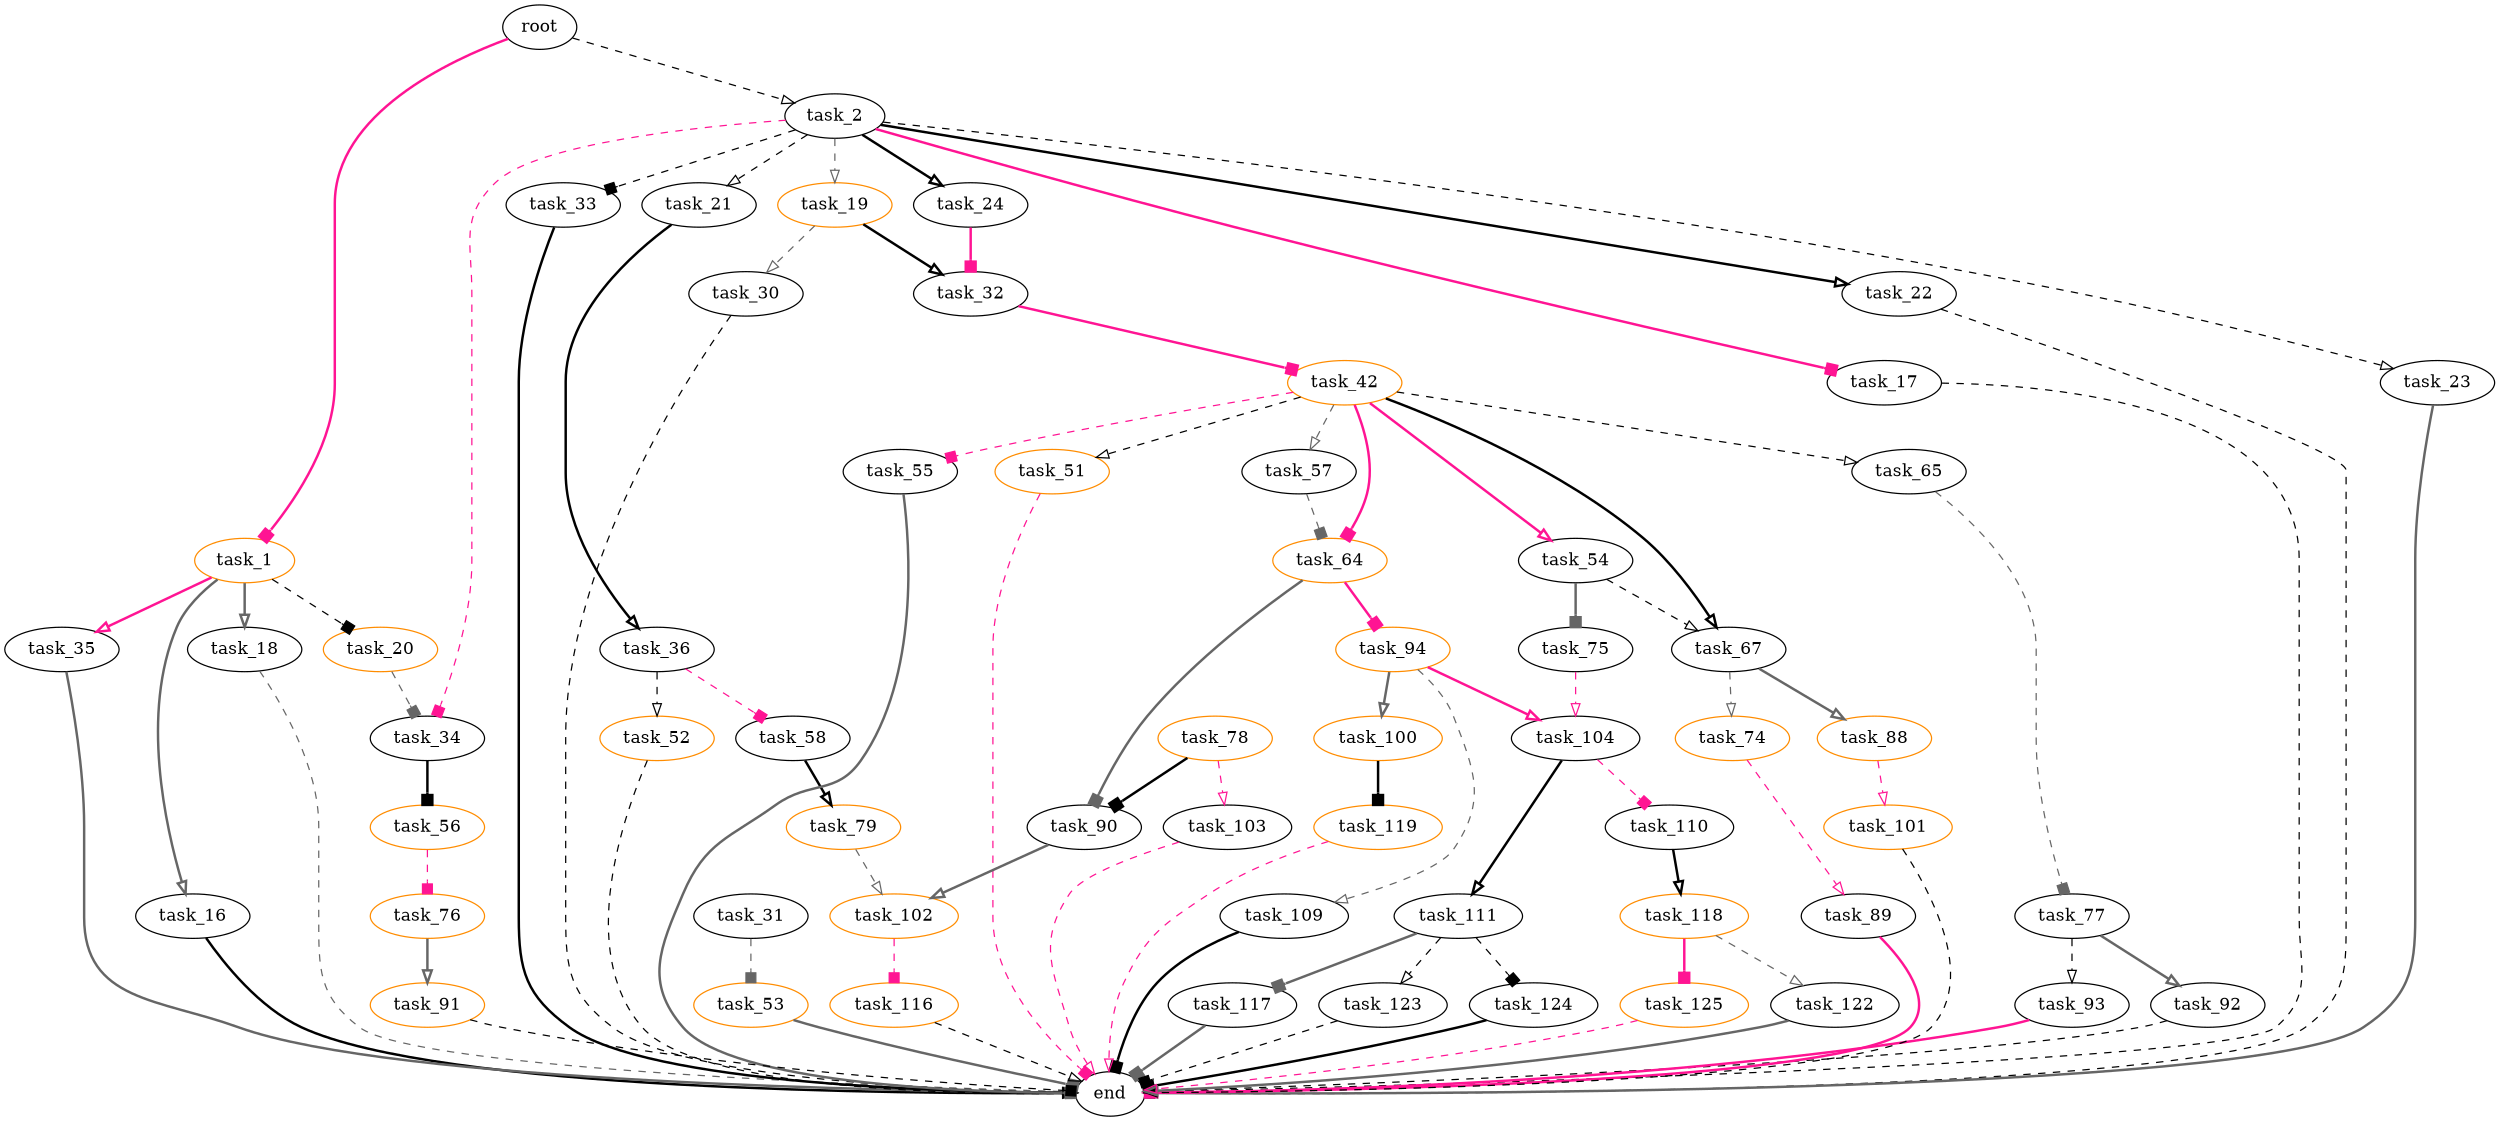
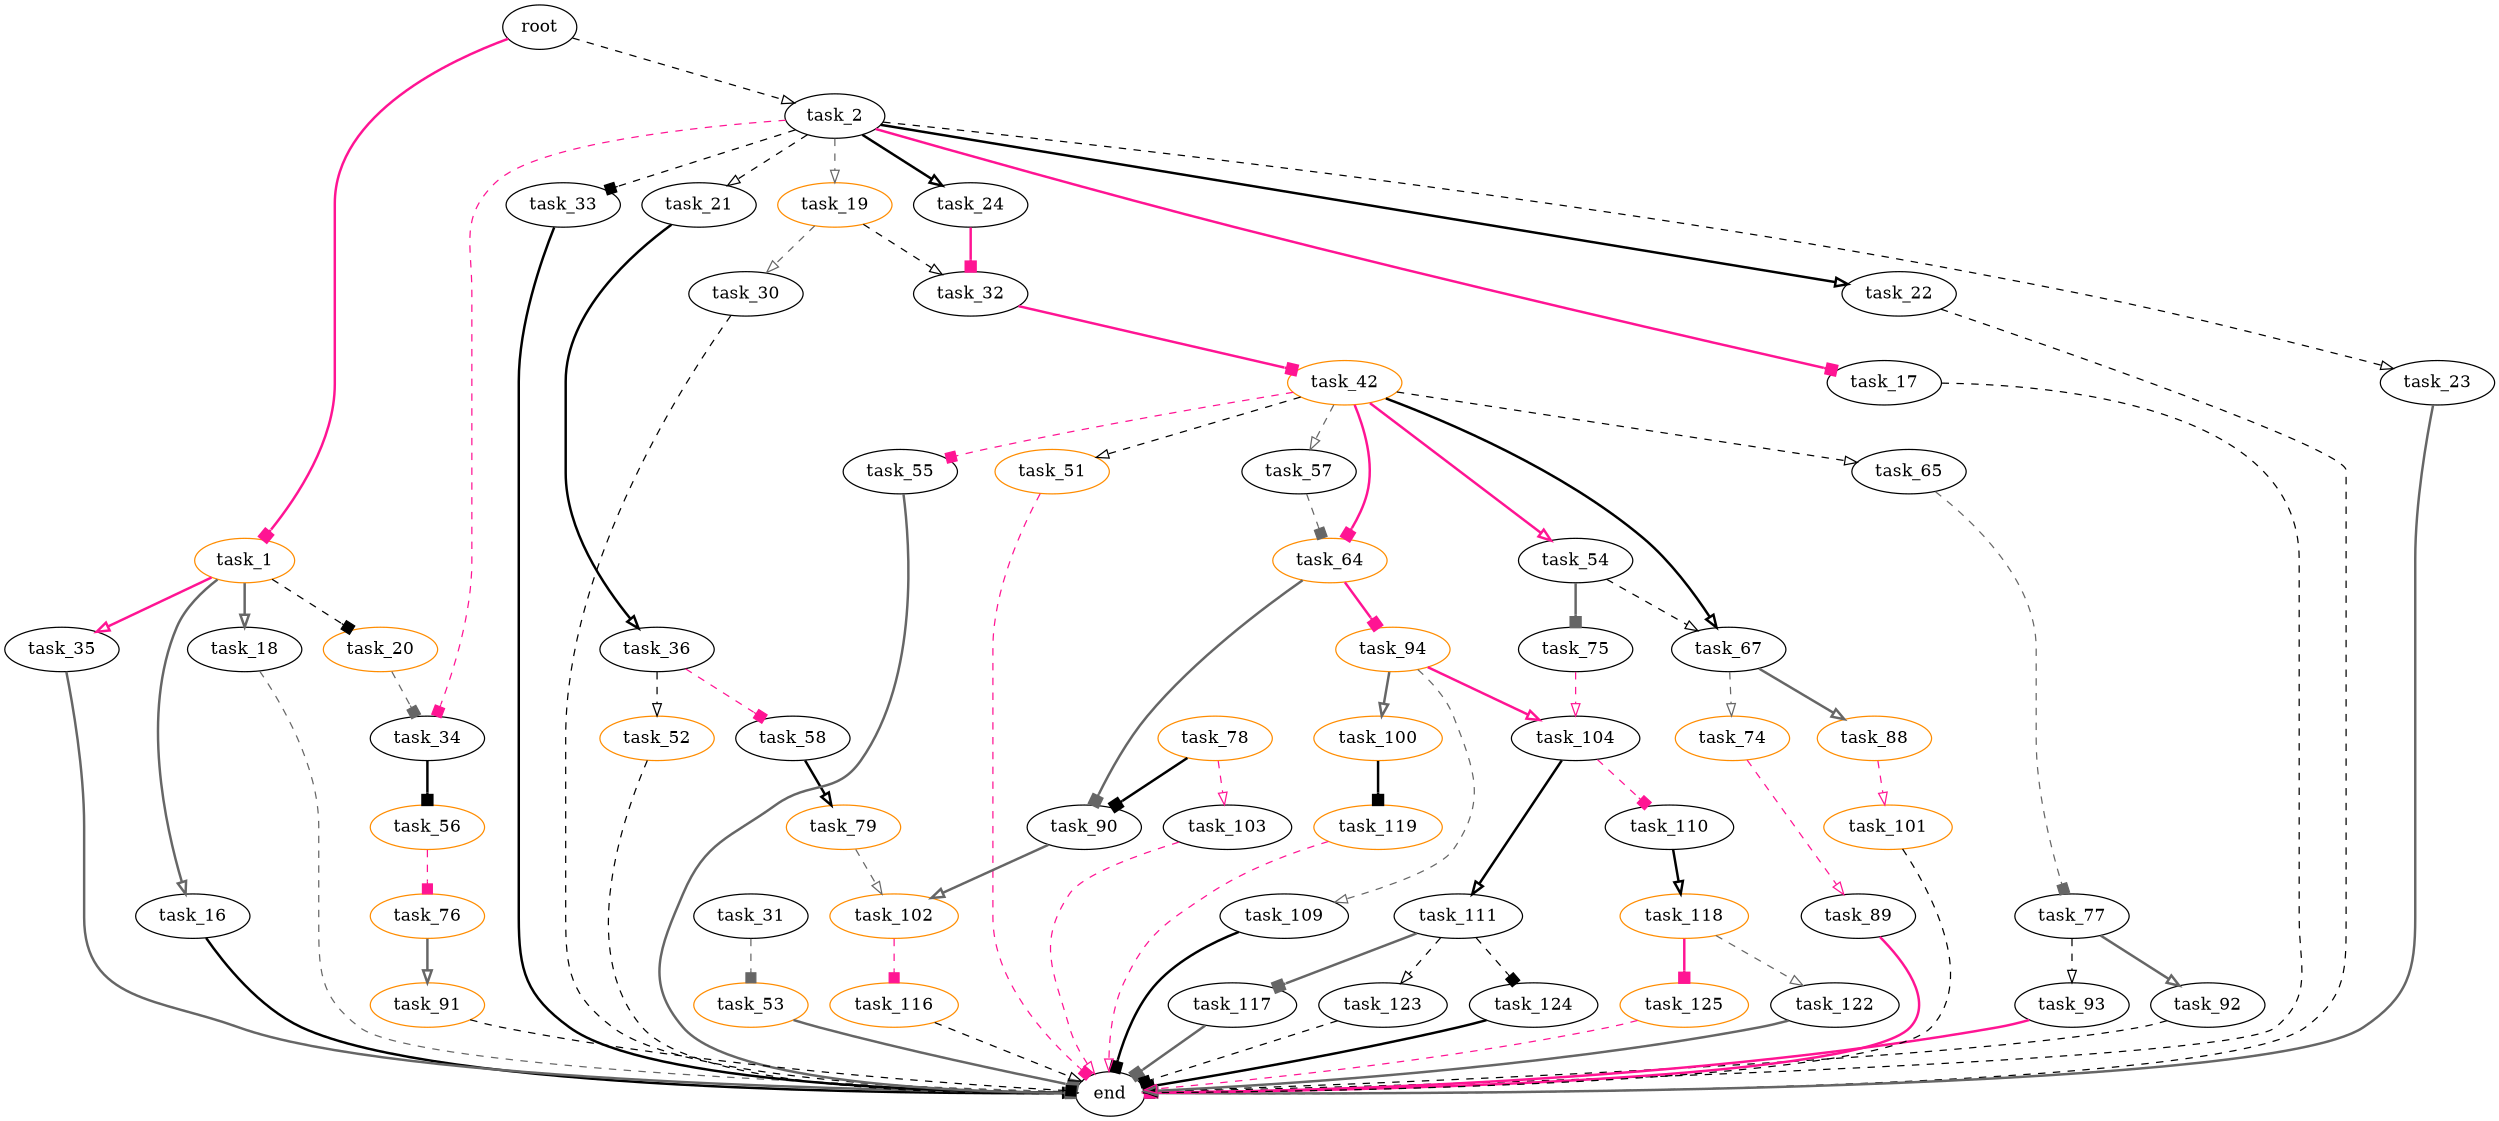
(897, 246) -> (897, 246)
